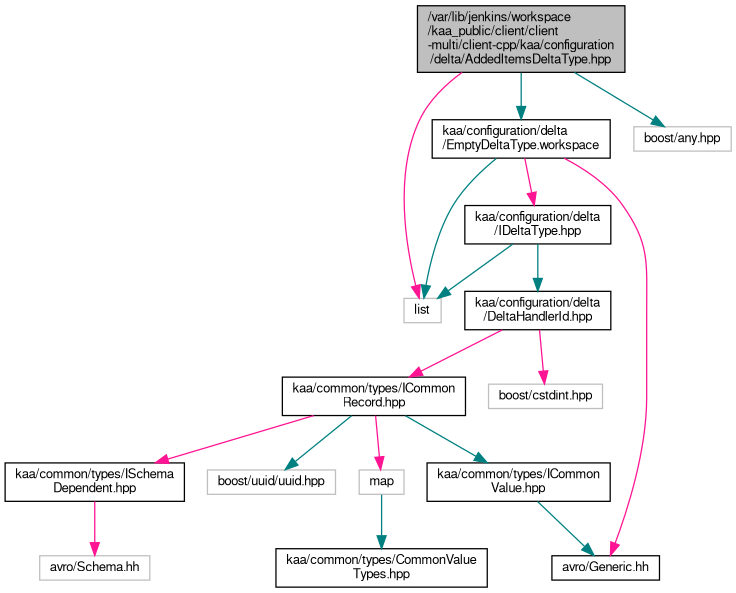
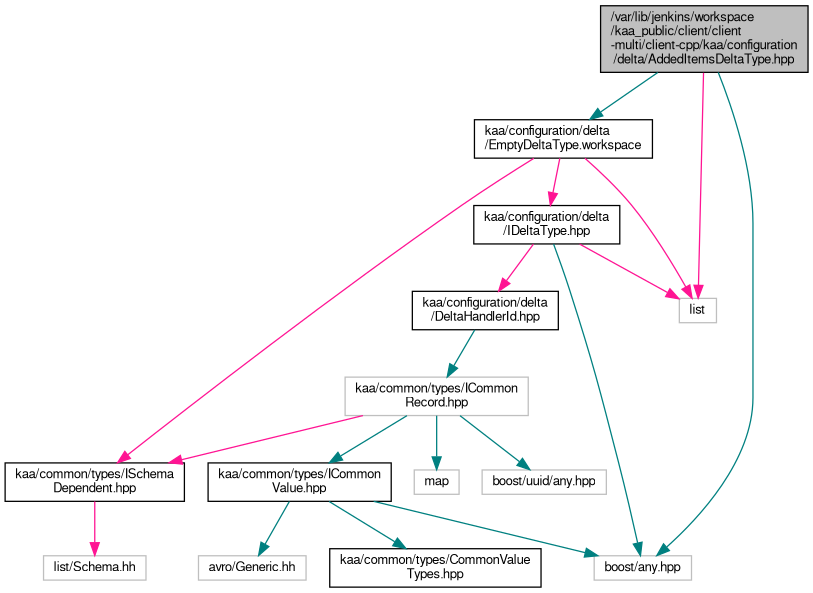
(448, 214) -> (641, 218)
(538, 261) -> (520, 262)
(480, 267) -> (624, 268)
(647, 336) -> (328, 302)
(462, 351) -> (464, 348)
none -> (600, 392)
(374, 396) -> (437, 396)
(546, 396) -> none
(377, 436) -> (437, 436)
(271, 482) -> (544, 482)
(382, 515) -> (362, 522)
none -> (479, 527)
(95, 568) -> (95, 568)
(606, 568) -> (252, 568)
